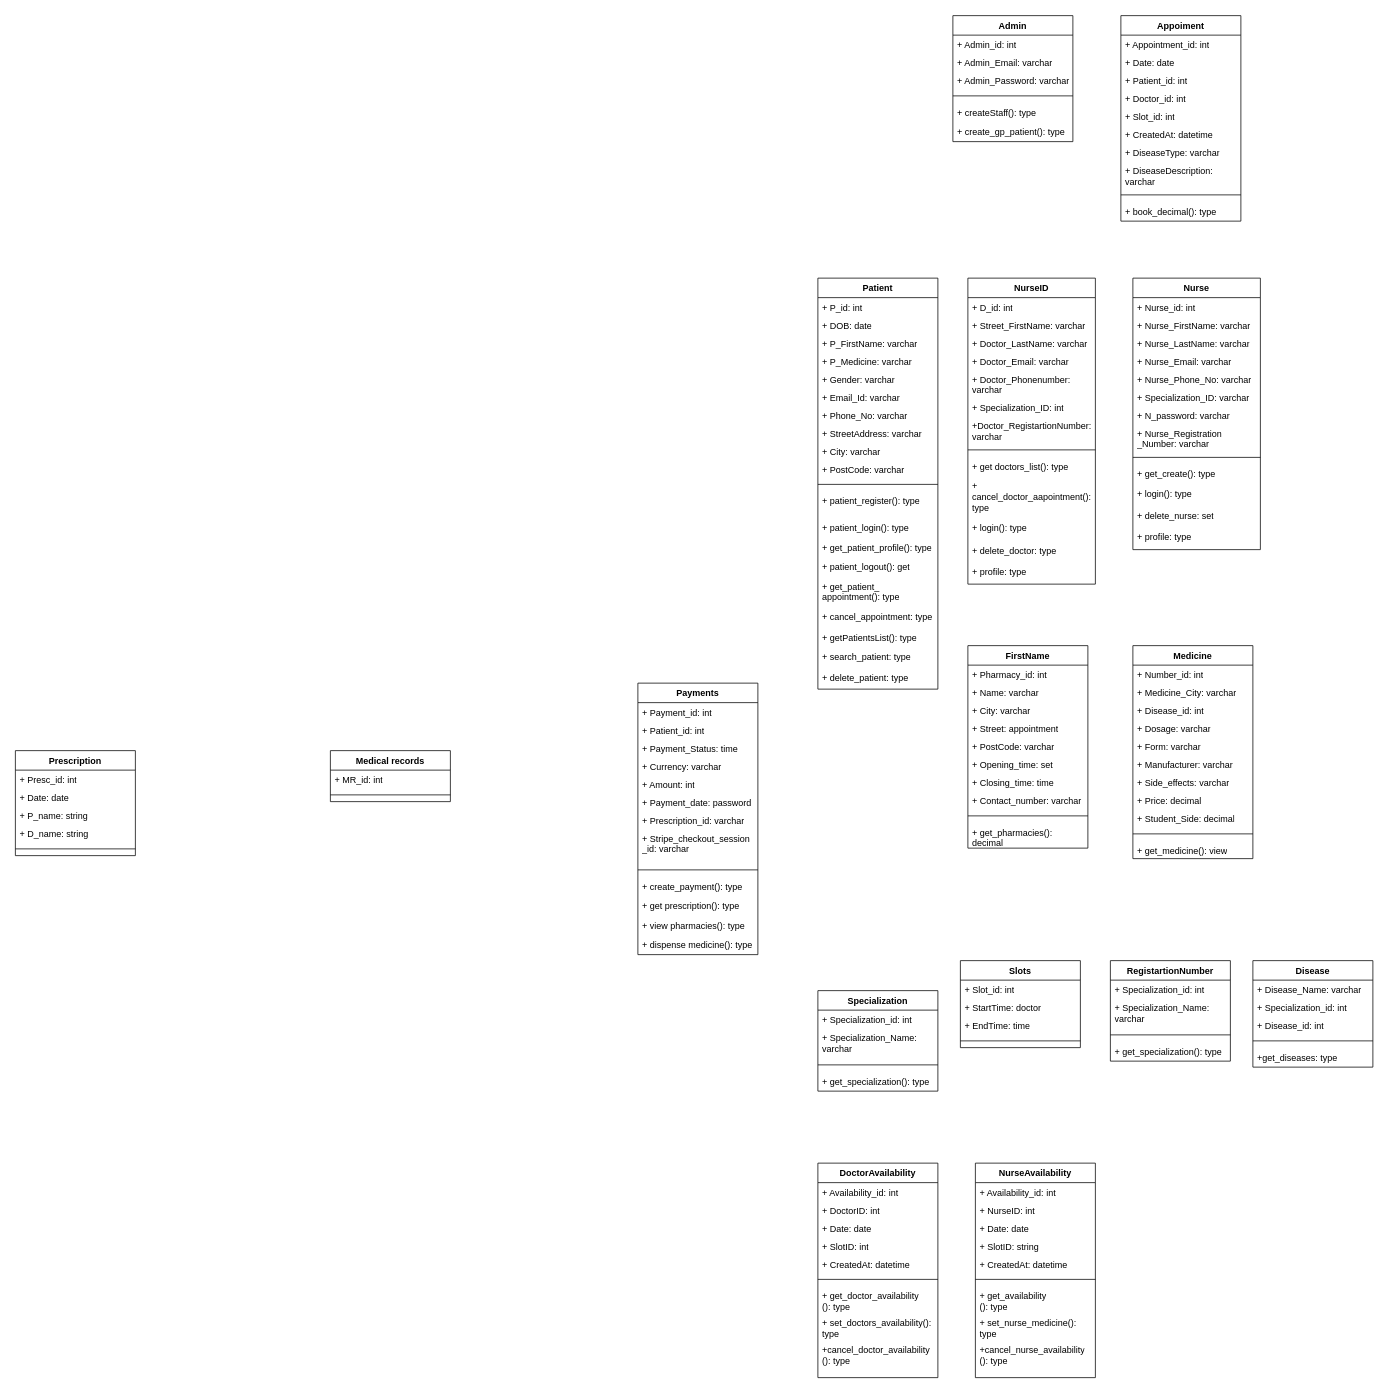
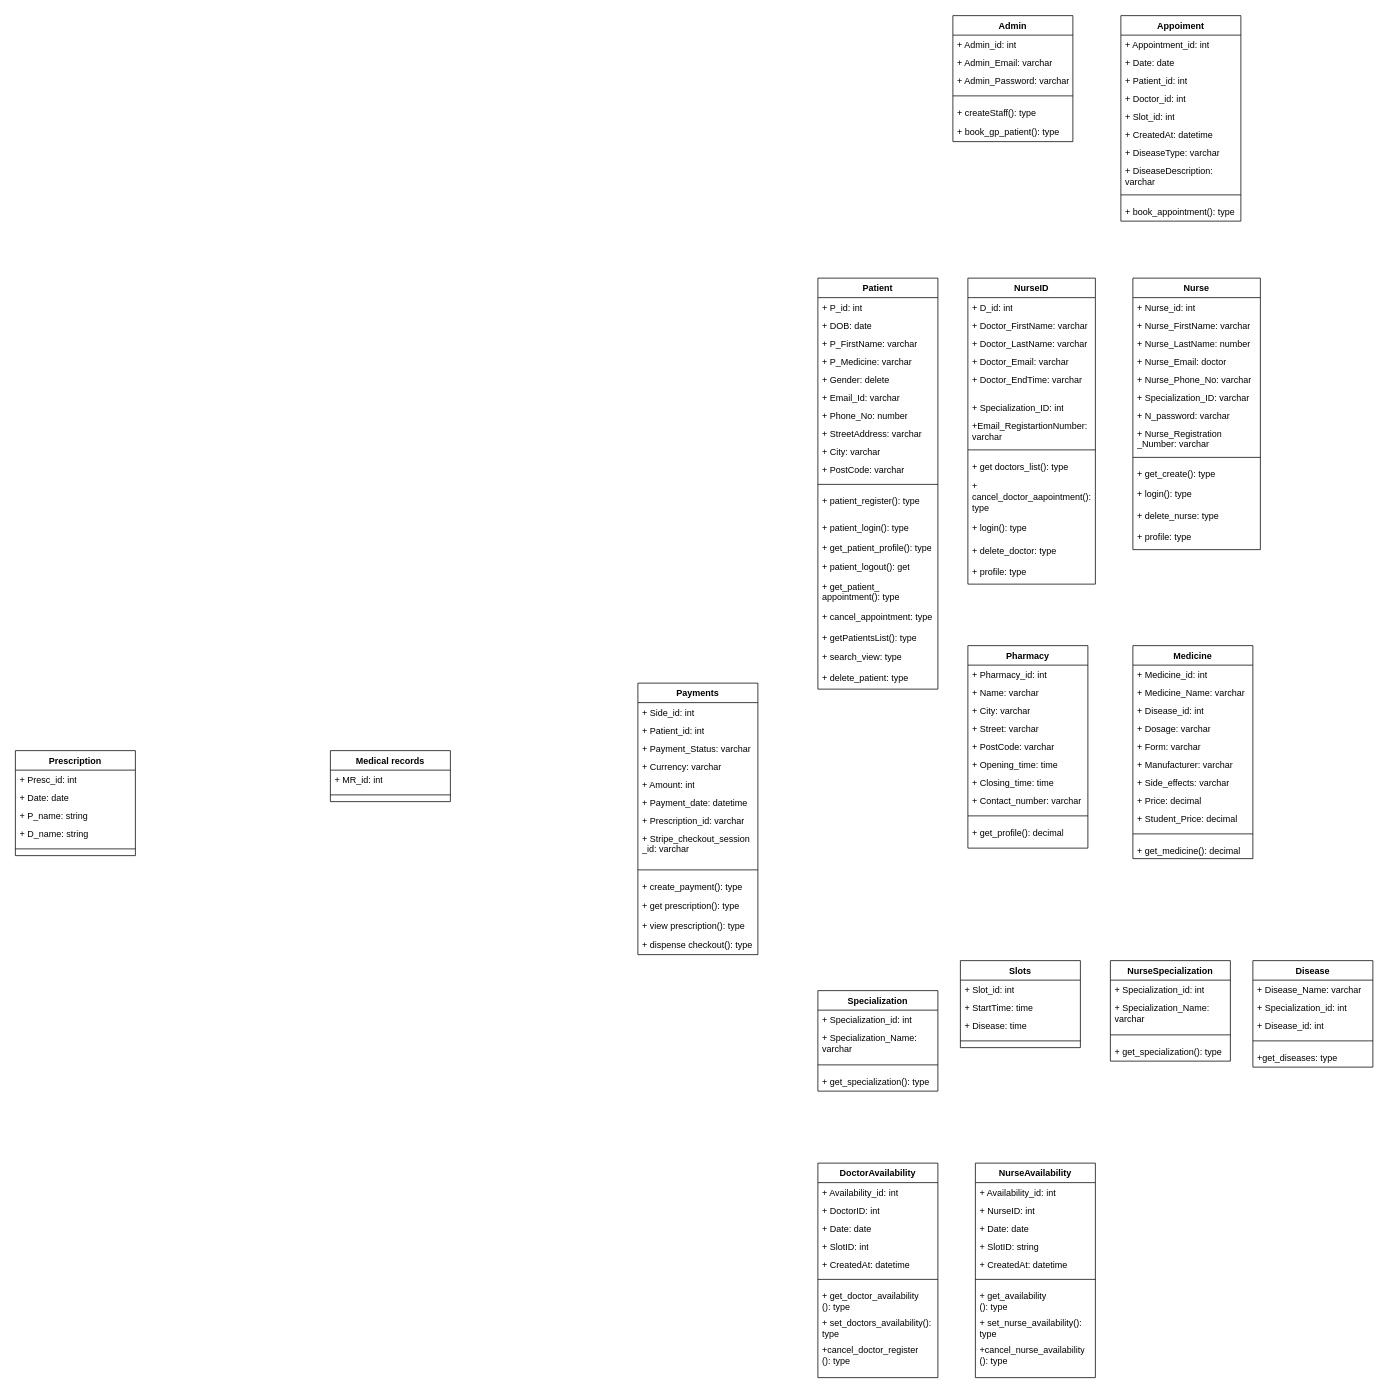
(1014, 138) -> (1014, 138)
(1175, 212) -> (1182, 217)
(1032, 331) -> (1032, 331)
(1197, 344) -> (1194, 344)
(1187, 362) -> (1184, 362)
(862, 380) -> (858, 380)
(1032, 385) -> (1031, 380)
(867, 416) -> (864, 416)
(1032, 432) -> (1032, 432)
(1181, 517) -> (1183, 517)
(1028, 656) -> (1028, 656)
(873, 658) -> (866, 658)
(1172, 676) -> (1175, 676)
(1191, 694) -> (1192, 694)
(679, 713) -> (671, 713)
(1021, 730) -> (1012, 730)
(693, 749) -> (699, 754)
(1014, 766) -> (1016, 766)
(699, 808) -> (698, 803)
(1188, 820) -> (1191, 820)
(1029, 838) -> (1025, 833)
(1186, 851) -> (1192, 851)
(698, 926) -> (699, 931)
(699, 951) -> (699, 951)
(1170, 971) -> (1170, 971)
(1008, 1009) -> (1002, 1009)
(997, 1027) -> (997, 1027)
(1036, 1329) -> (1036, 1329)
(879, 1361) -> (878, 1356)
